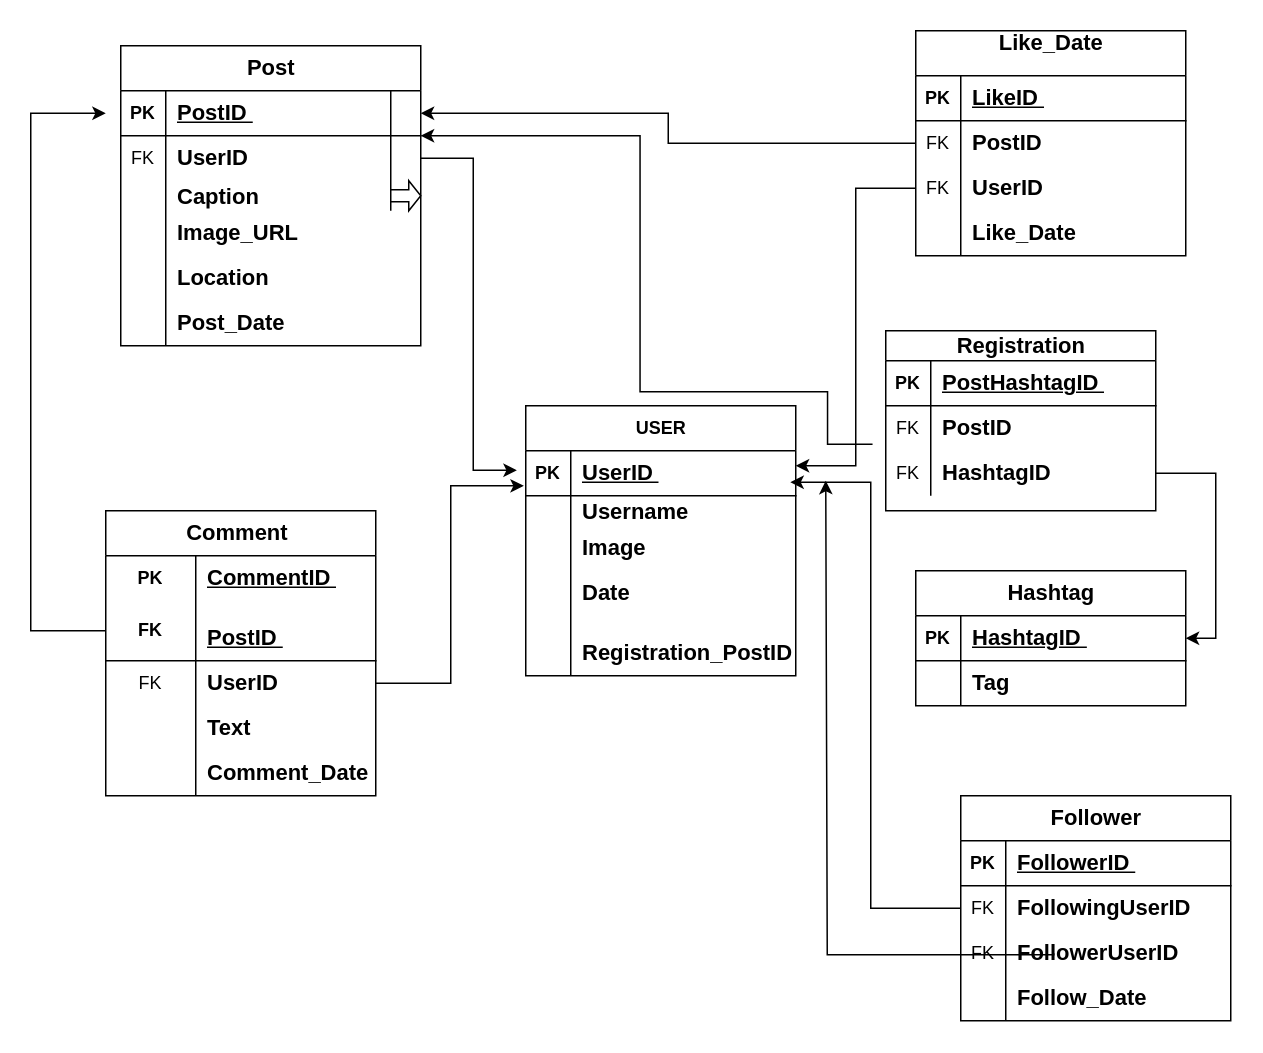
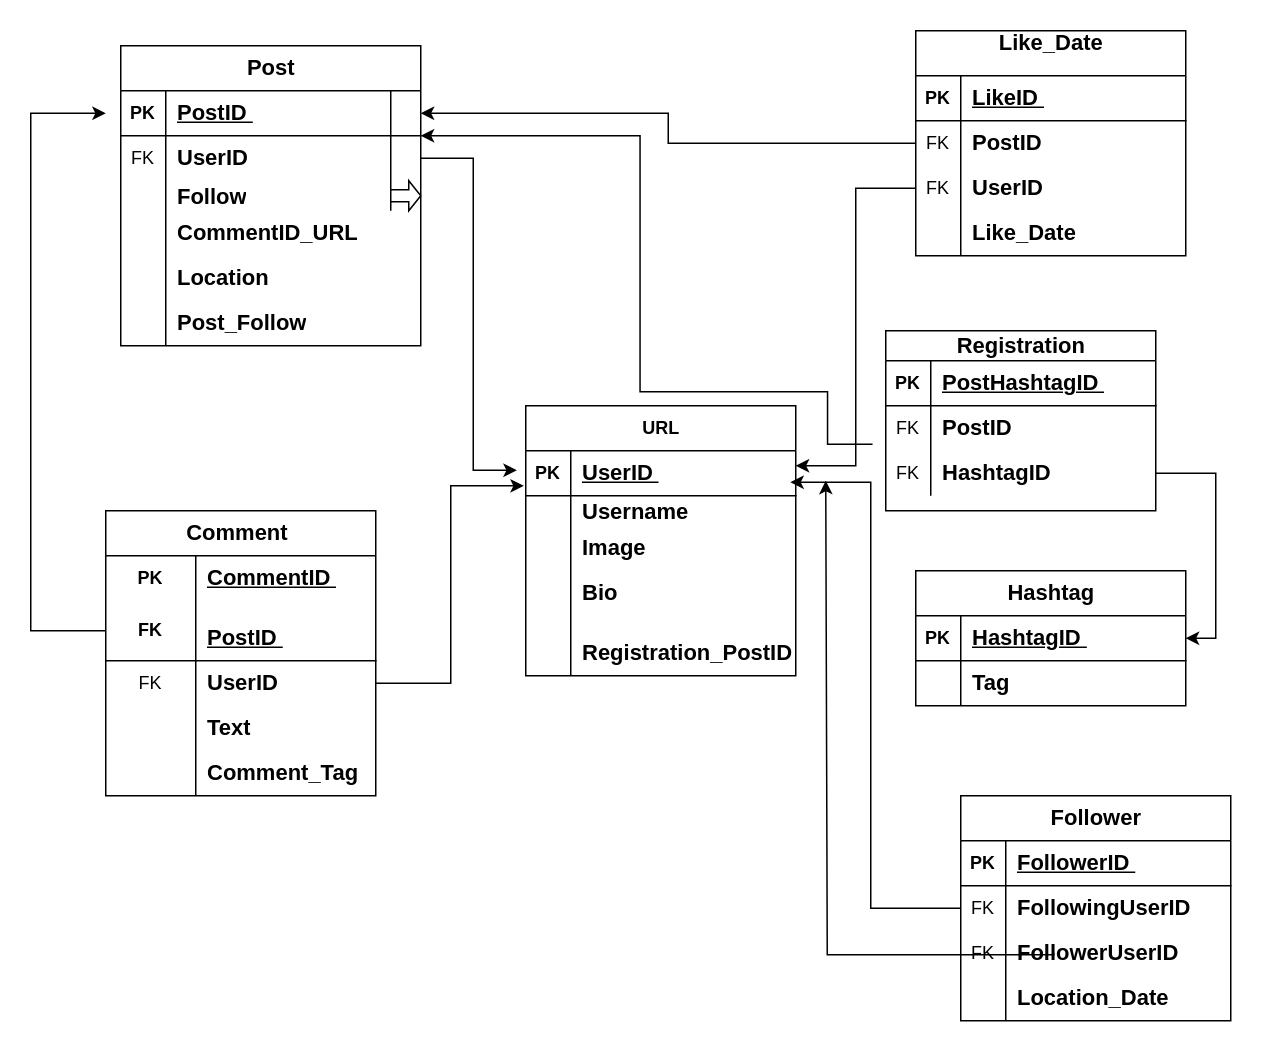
(211, 196) -> (203, 196)
(223, 233) -> (243, 233)
(223, 323) -> (229, 323)
(662, 428) -> (662, 428)
(603, 593) -> (596, 593)
(268, 773) -> (263, 773)
(1069, 998) -> (1081, 998)
